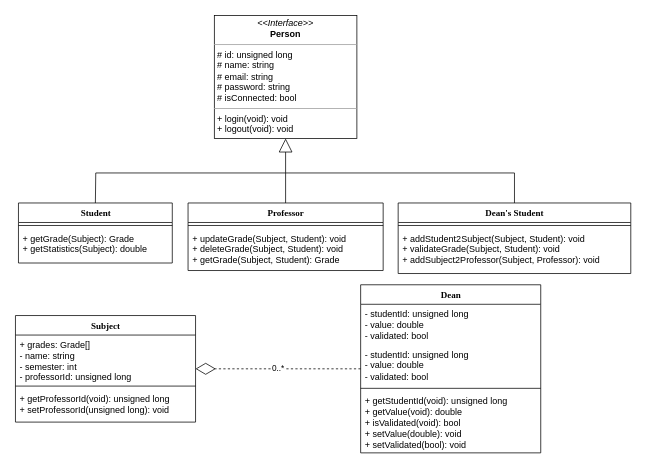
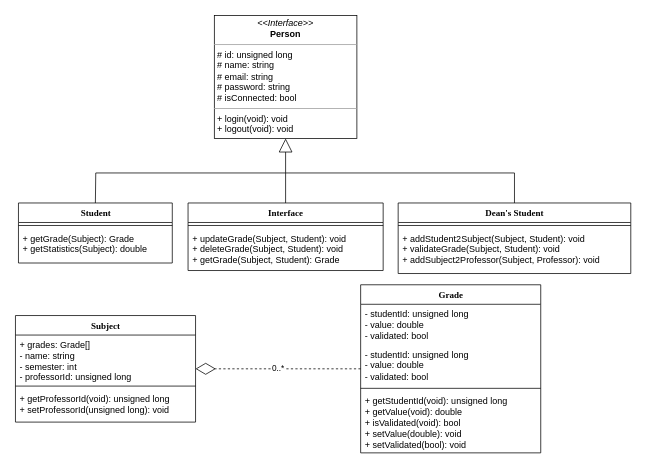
(286, 214) -> (286, 214)
(451, 295) -> (451, 295)
